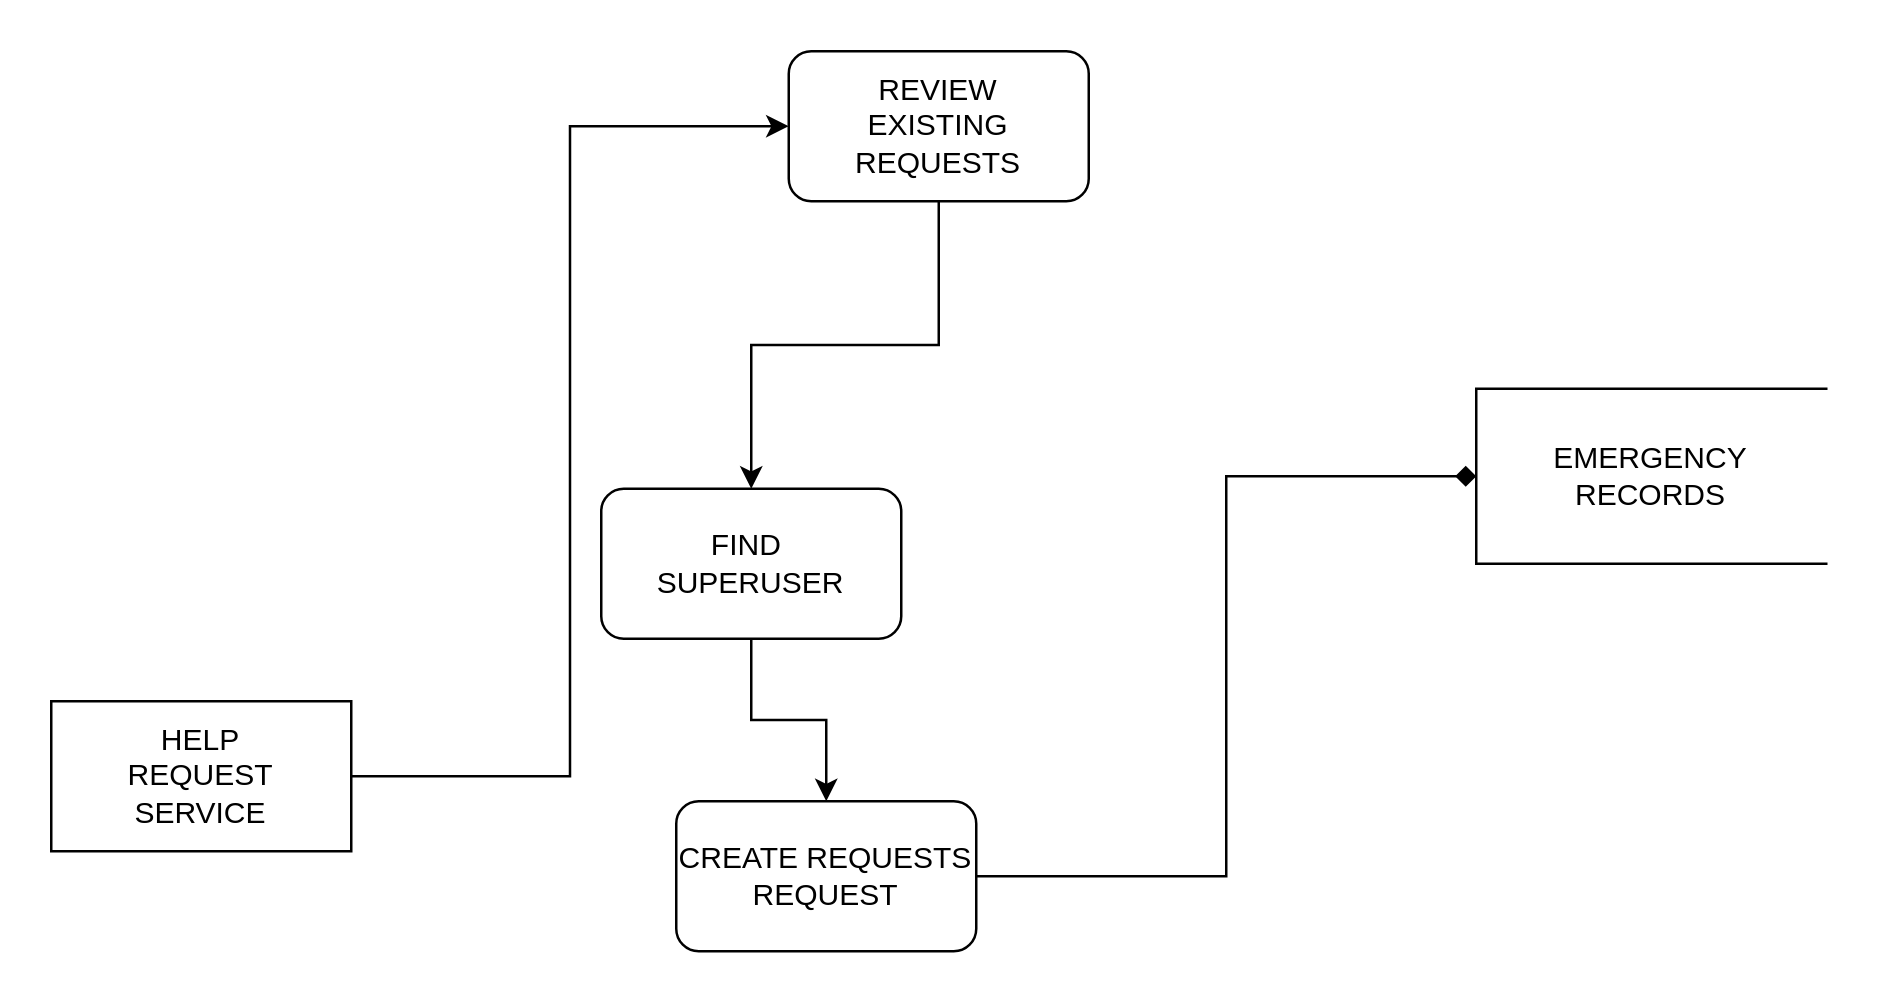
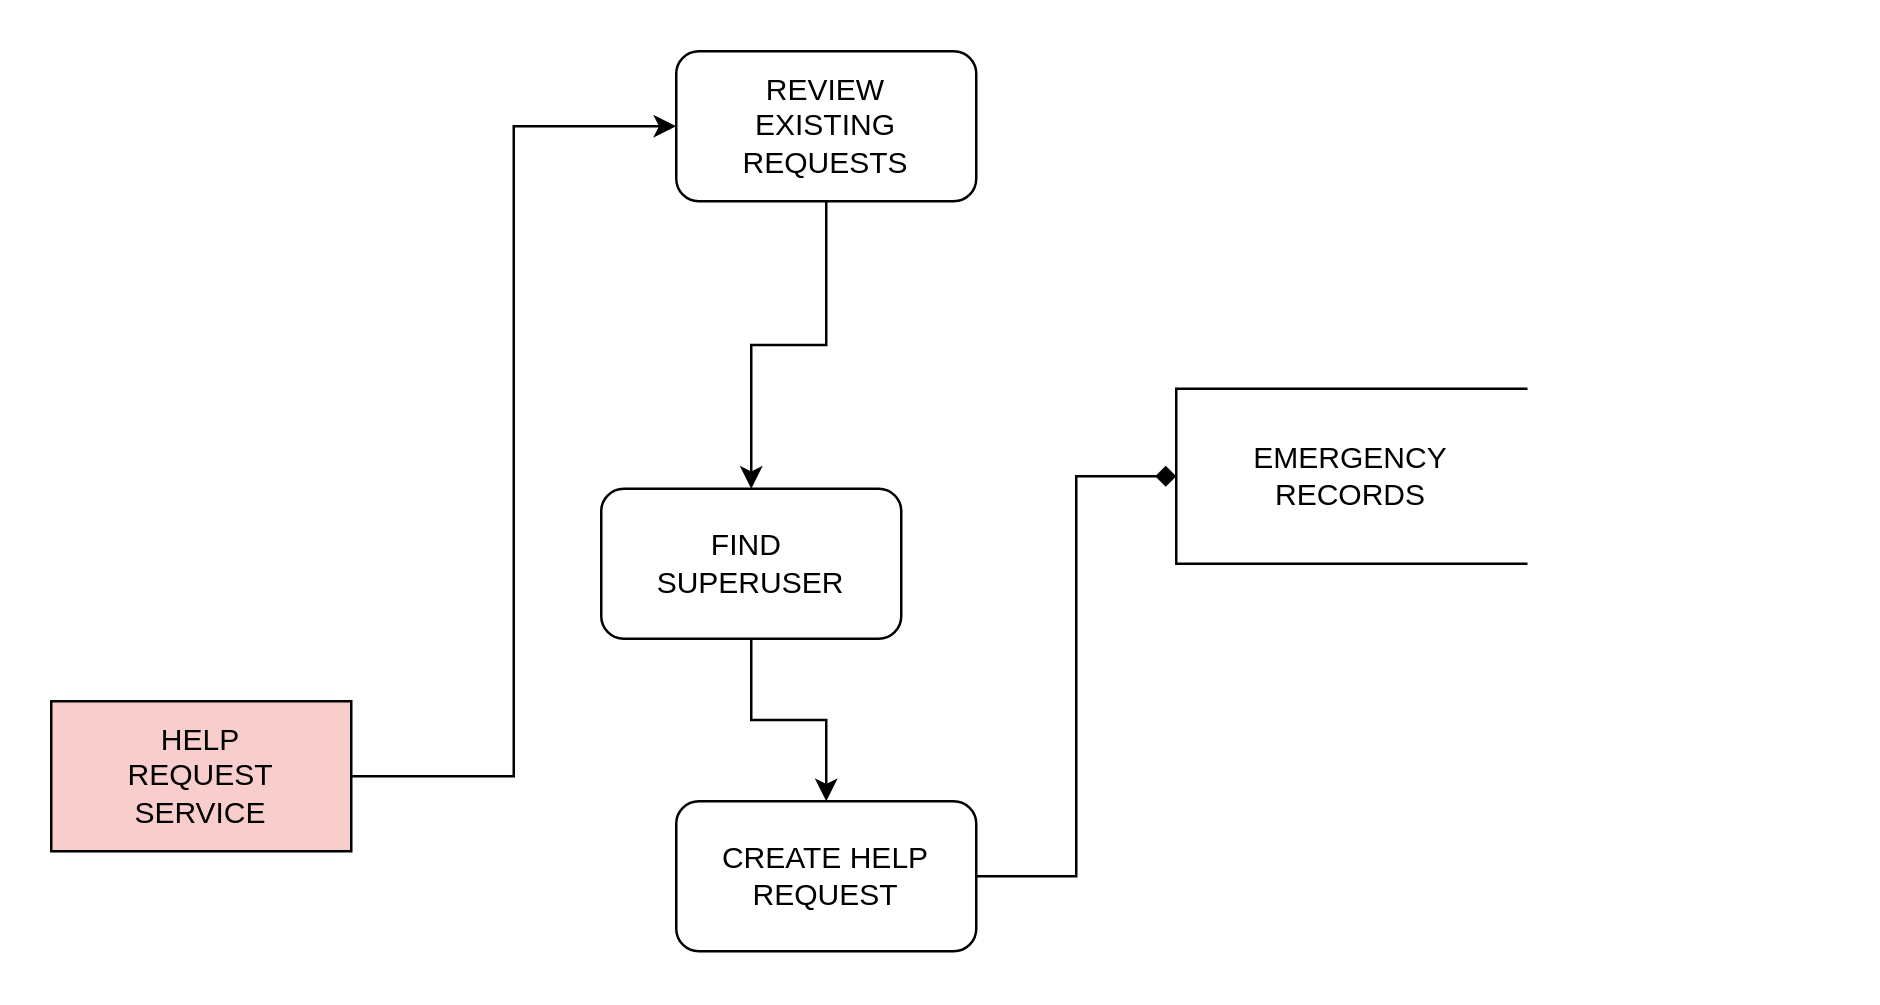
(939, 126) -> (826, 126)
(1651, 476) -> (1351, 476)
(201, 776) -> (201, 776)
(826, 876) -> (826, 876)
